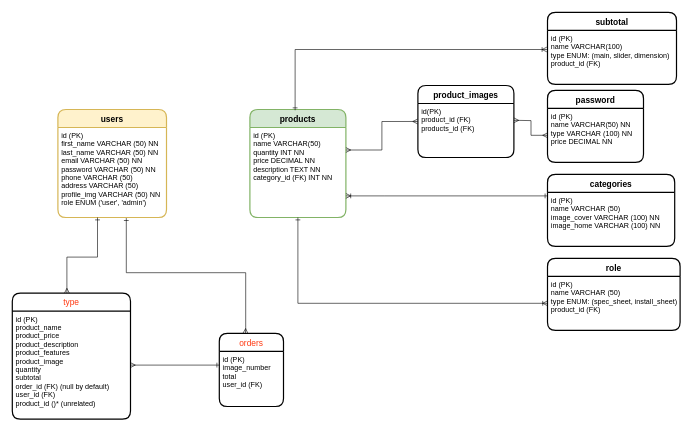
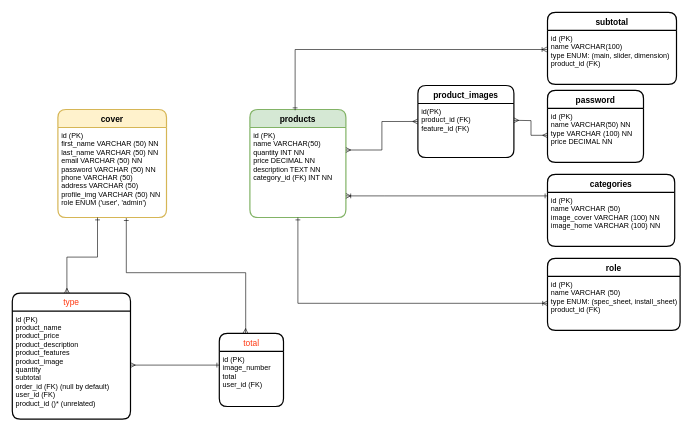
(432, 112) -> (432, 112)
(112, 119) -> (112, 119)
(251, 343) -> (251, 343)
